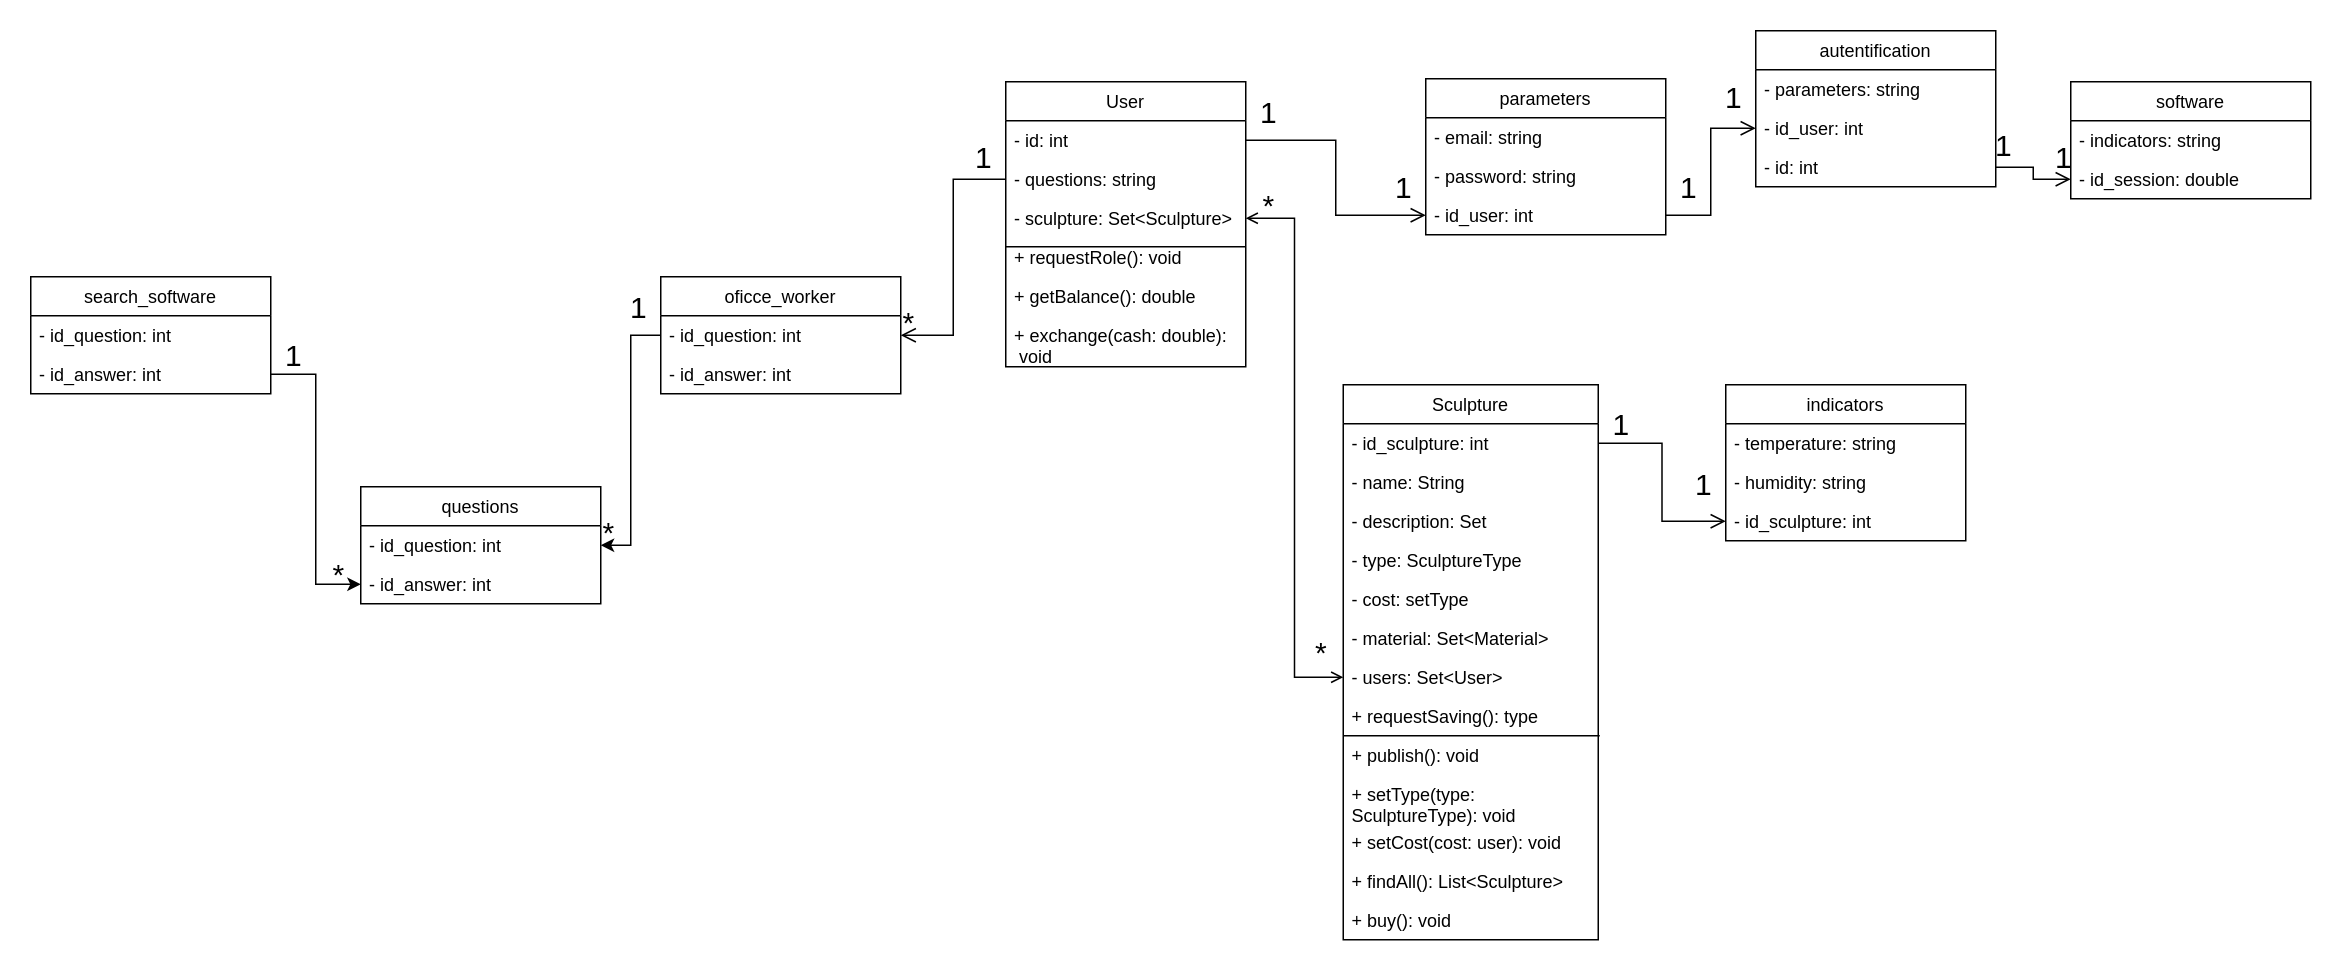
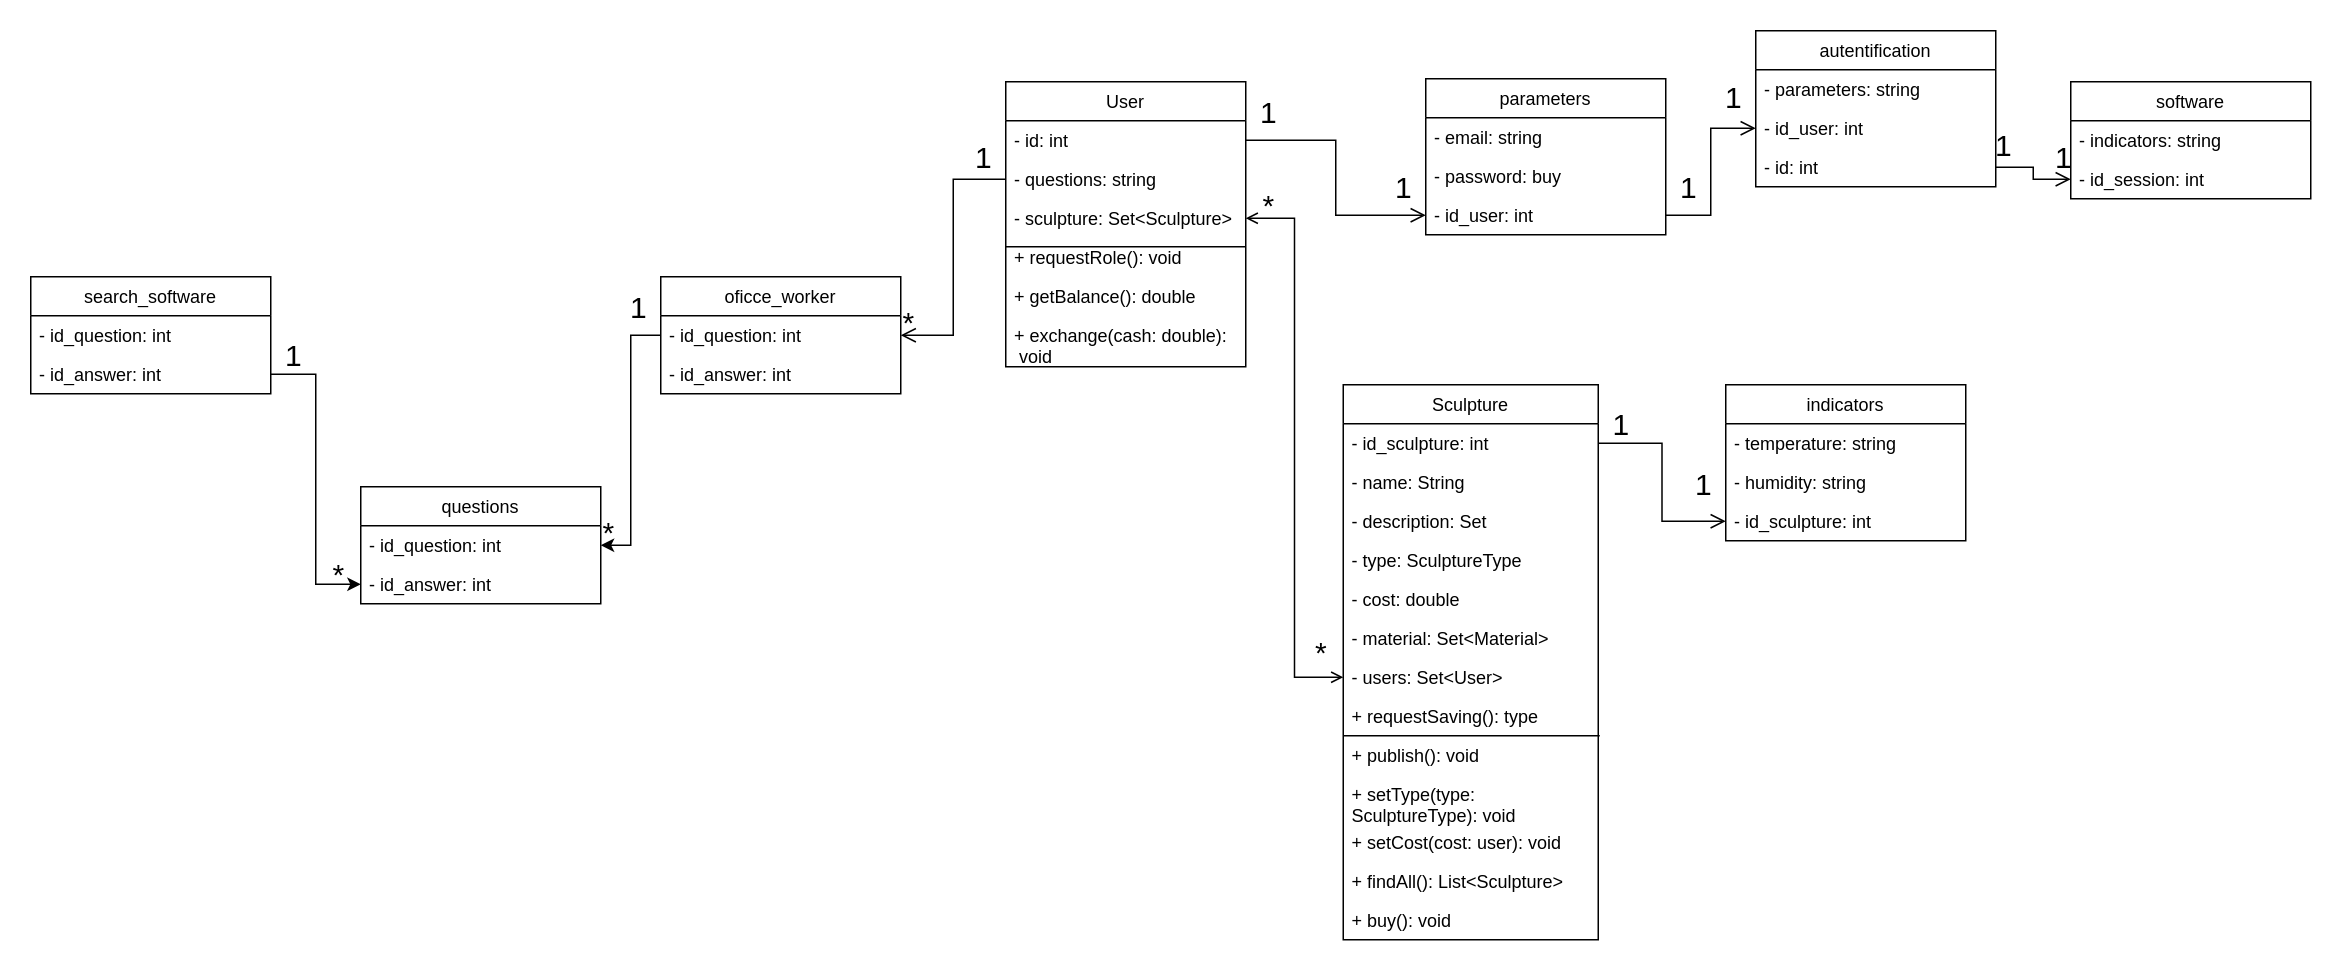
(1515, 177) -> (1503, 177)
(2166, 180) -> (2151, 180)
(1420, 600) -> (1413, 600)
